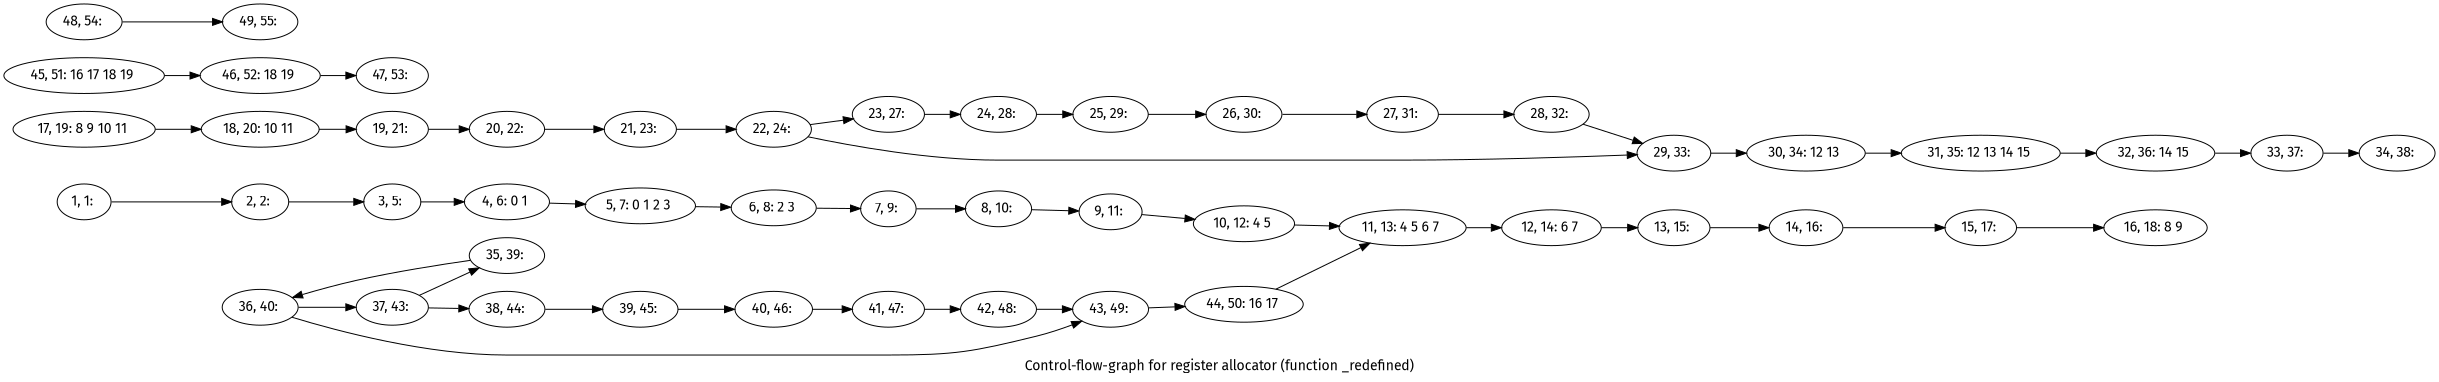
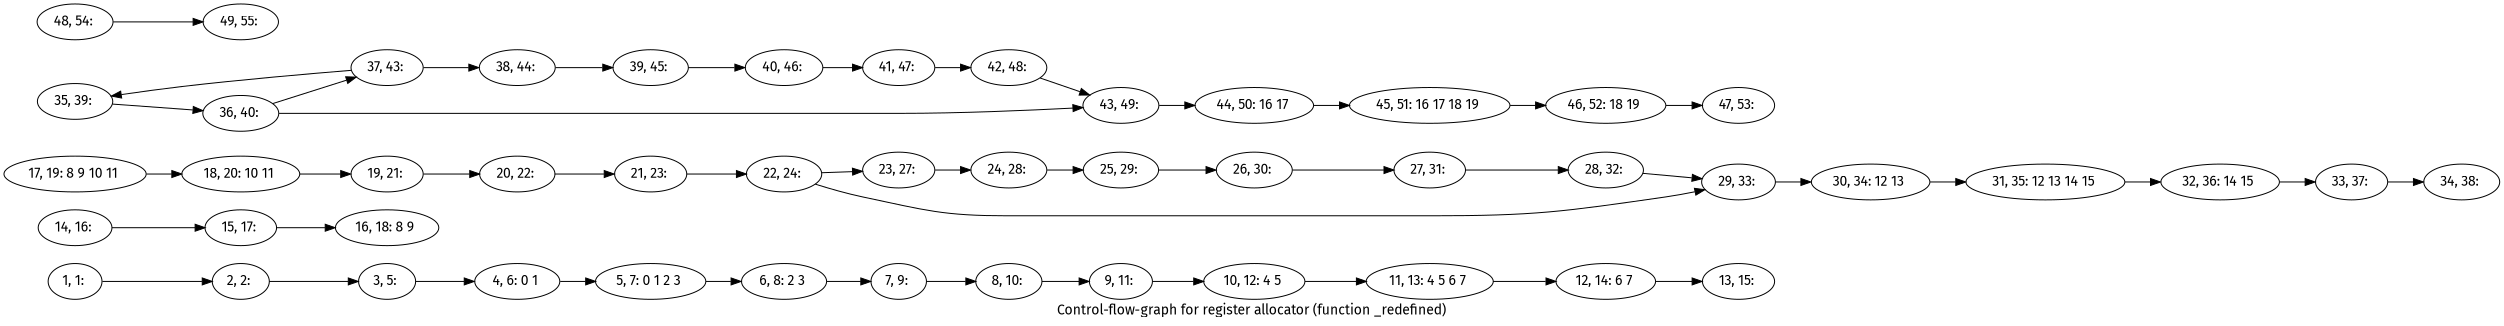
(1734, 228) -> none
(1318, 268) -> (1327, 105)
